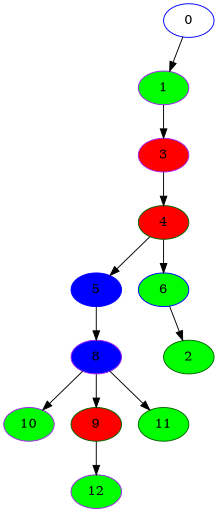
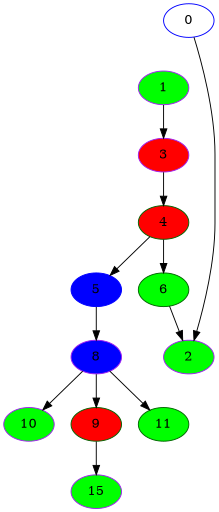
(178, 50) -> (215, 184)
(164, 290) -> (164, 290)
(189, 357) -> (189, 357)
(96, 492) -> (96, 492)
